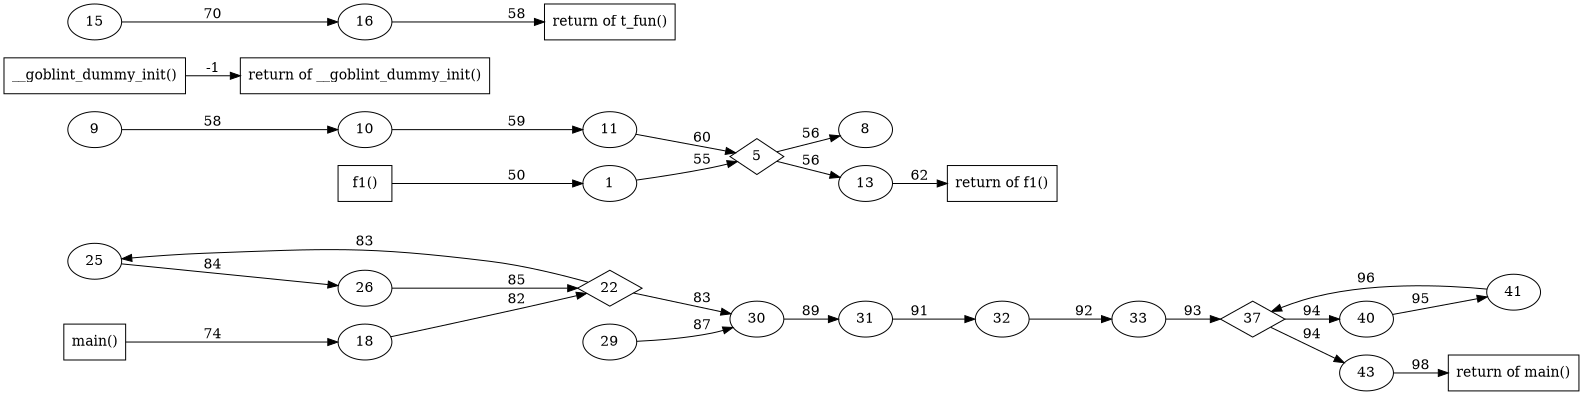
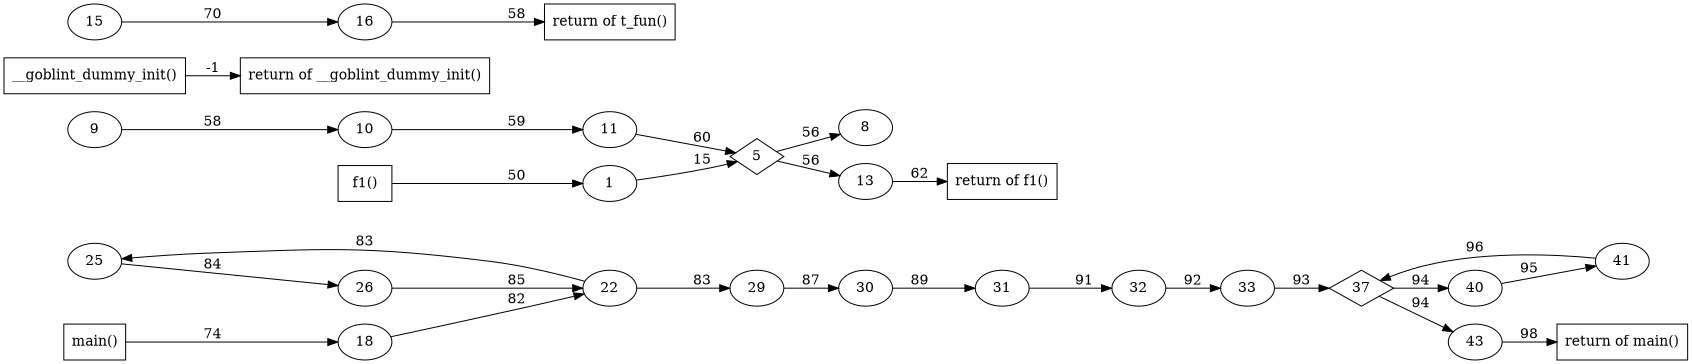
(703, 160) -> (703, 160)
(610, 288) -> (610, 288)
(677, 302) -> (678, 288)
